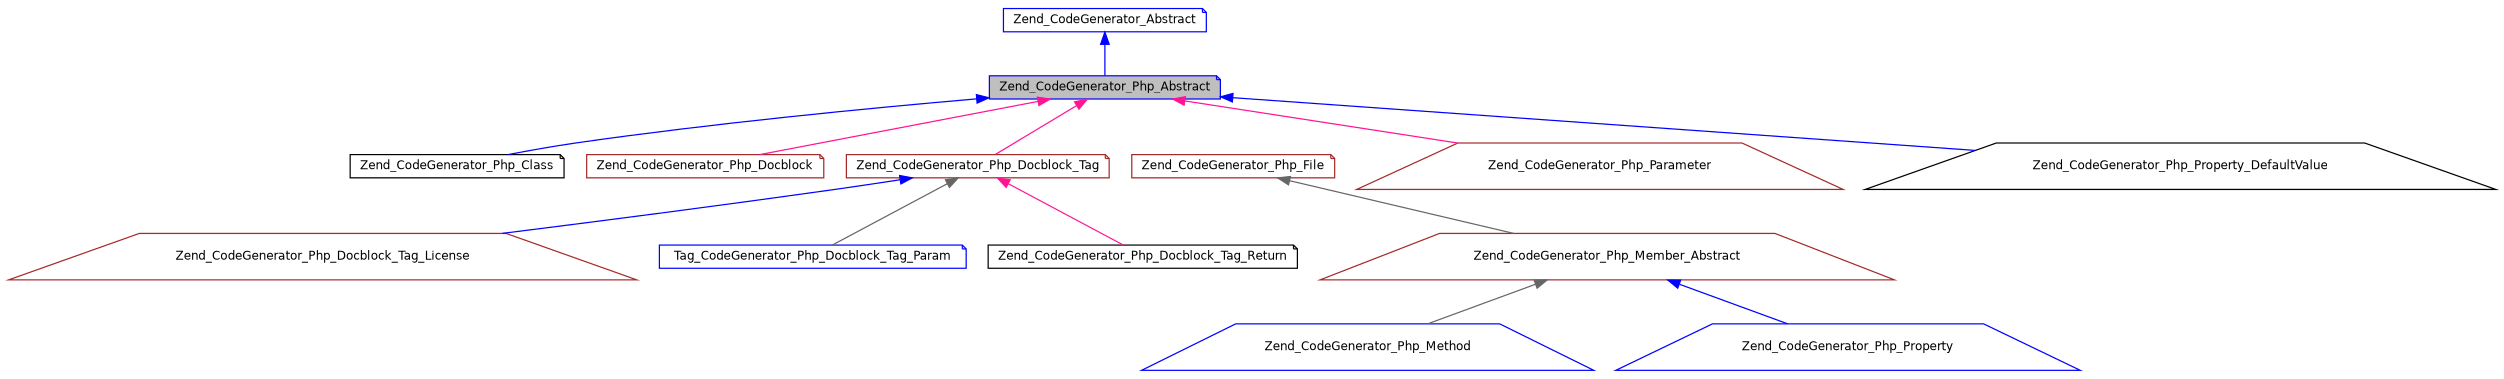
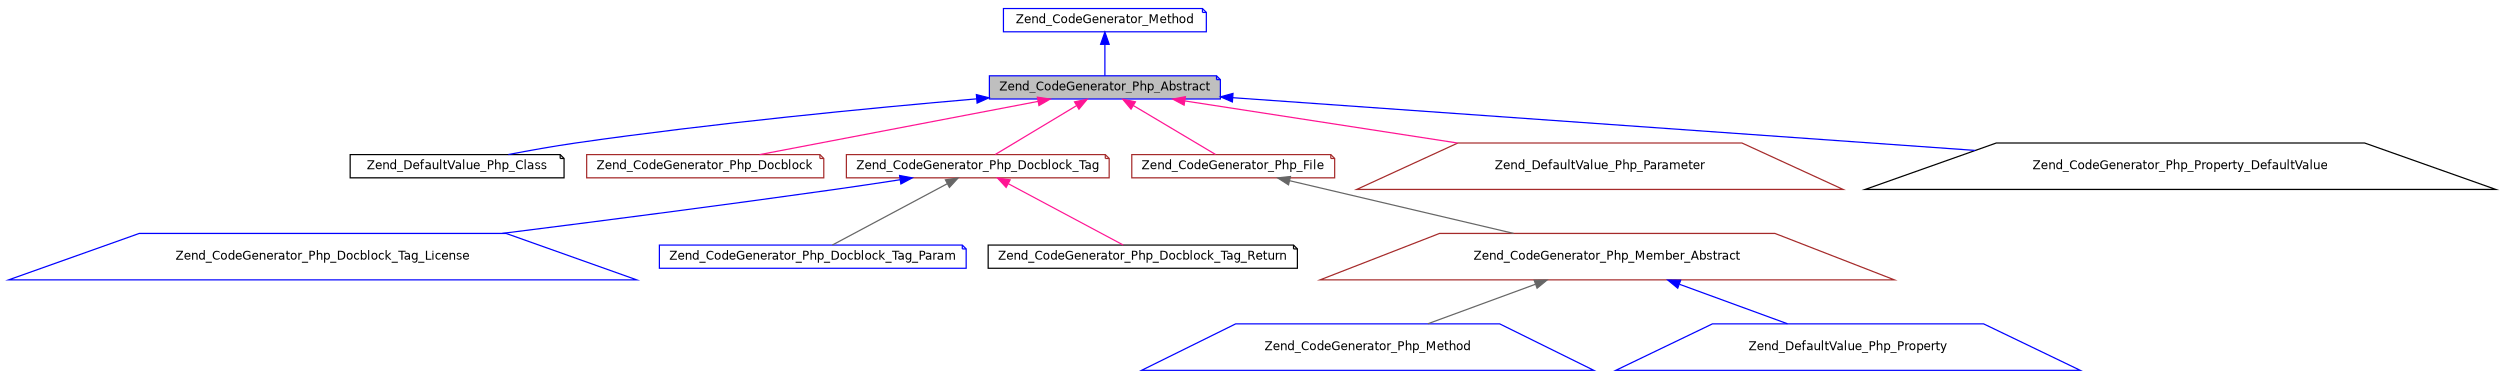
(1105, 20) -> (1105, 20)
none -> (1174, 130)
(457, 166) -> (457, 166)
(1600, 166) -> (1600, 166)
(323, 257) -> (323, 257)
(813, 257) -> (813, 257)
(1848, 347) -> (1848, 347)
